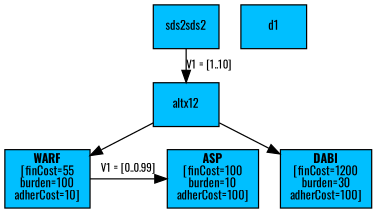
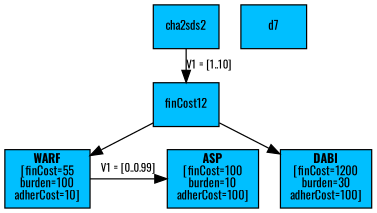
(186, 27) -> (186, 27)
(274, 27) -> (274, 27)
(186, 105) -> (186, 105)
